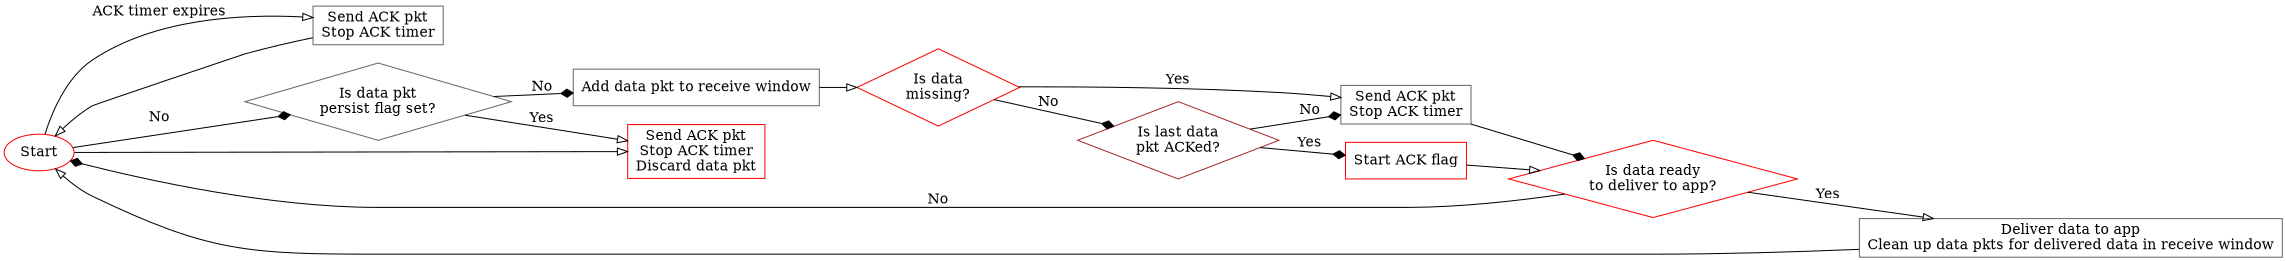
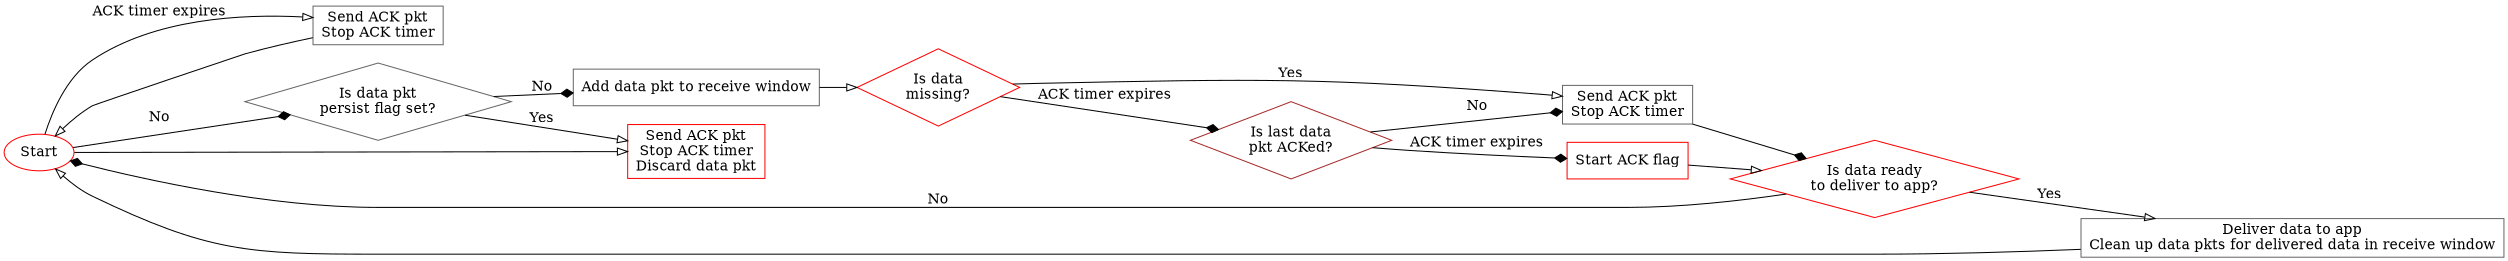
(1049, 102) -> (1105, 95)
(1310, 143) -> (1477, 143)
